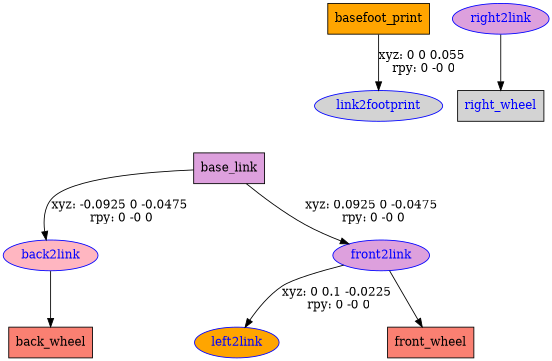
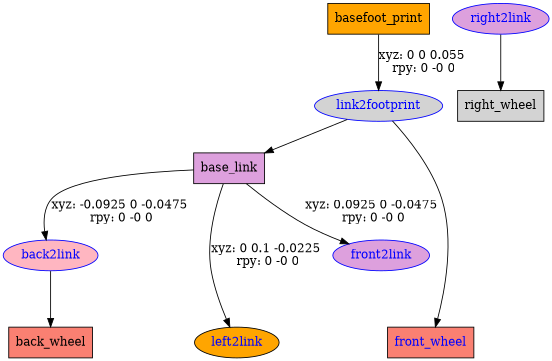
(501, 106) -> (501, 106)
none -> (310, 135)
(290, 282) -> (210, 252)
(404, 295) -> (445, 213)
(237, 343) -> (237, 343)
(431, 343) -> (431, 343)
